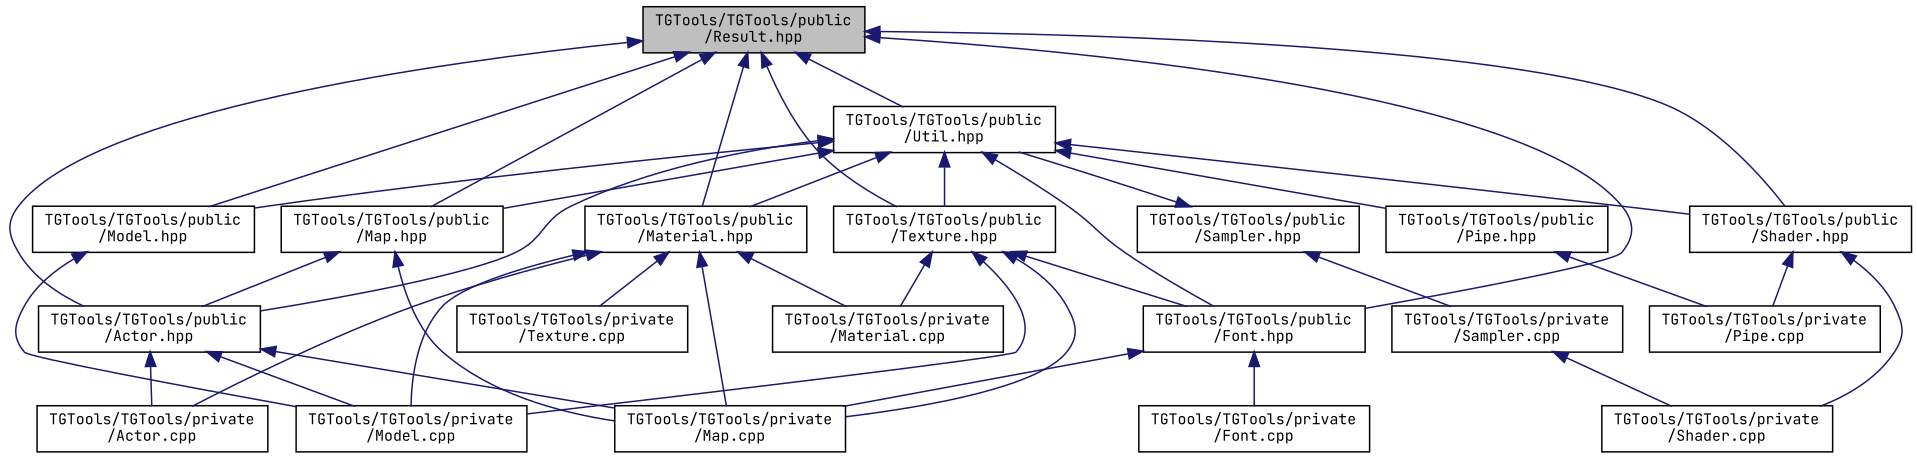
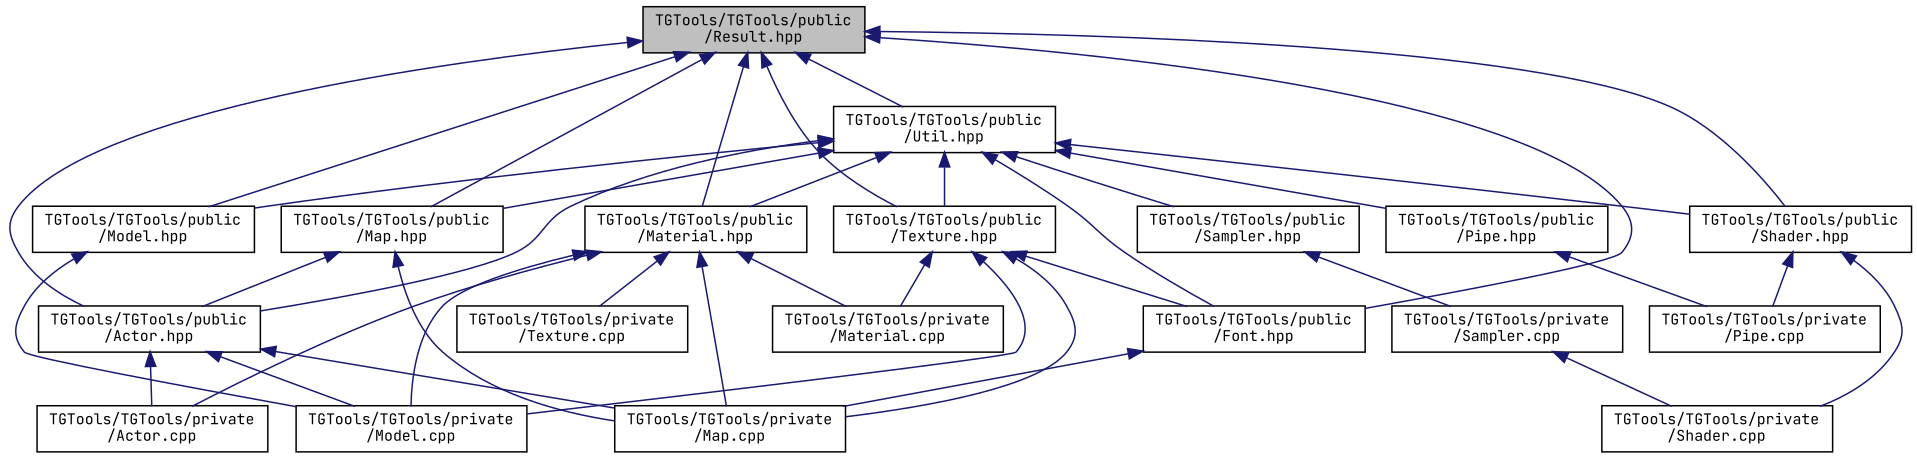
(1098, 177) -> (1095, 182)
(1254, 429) -> none
